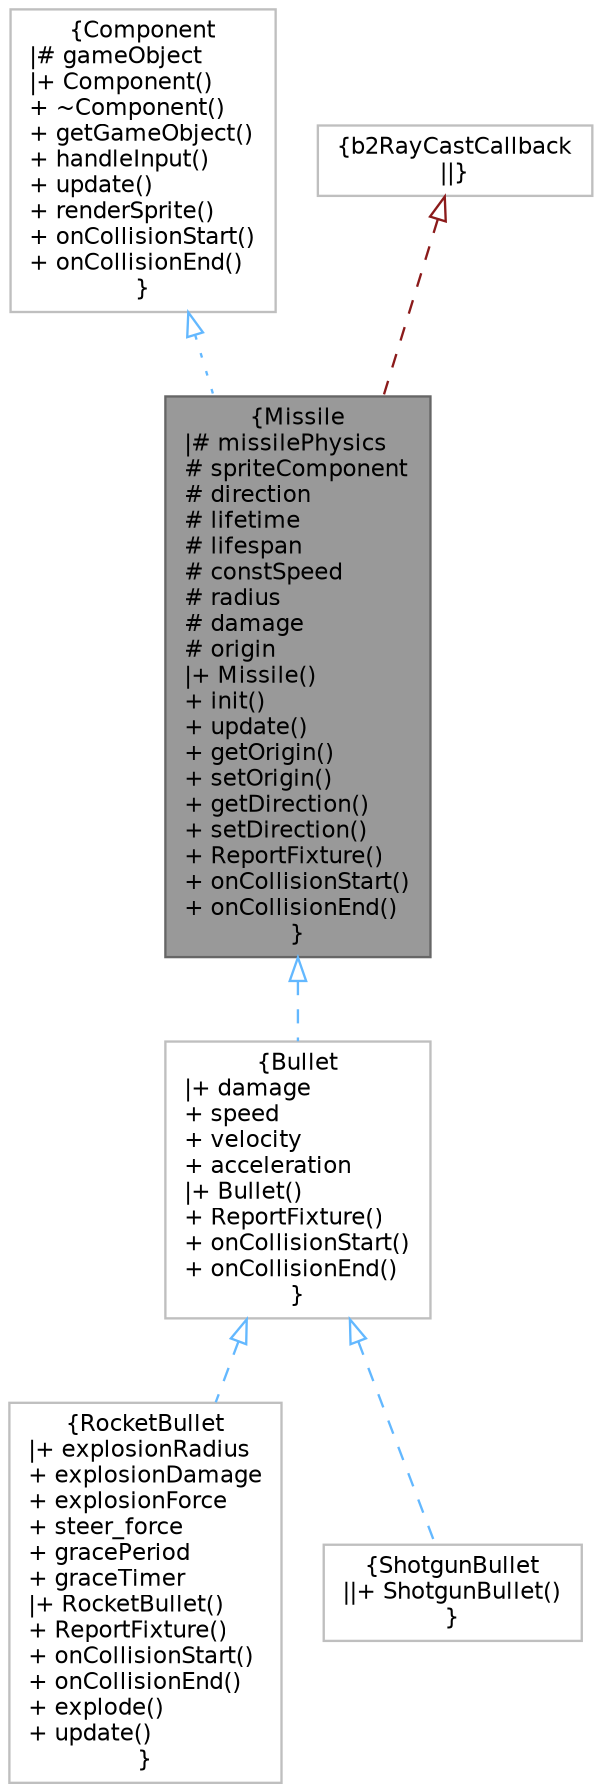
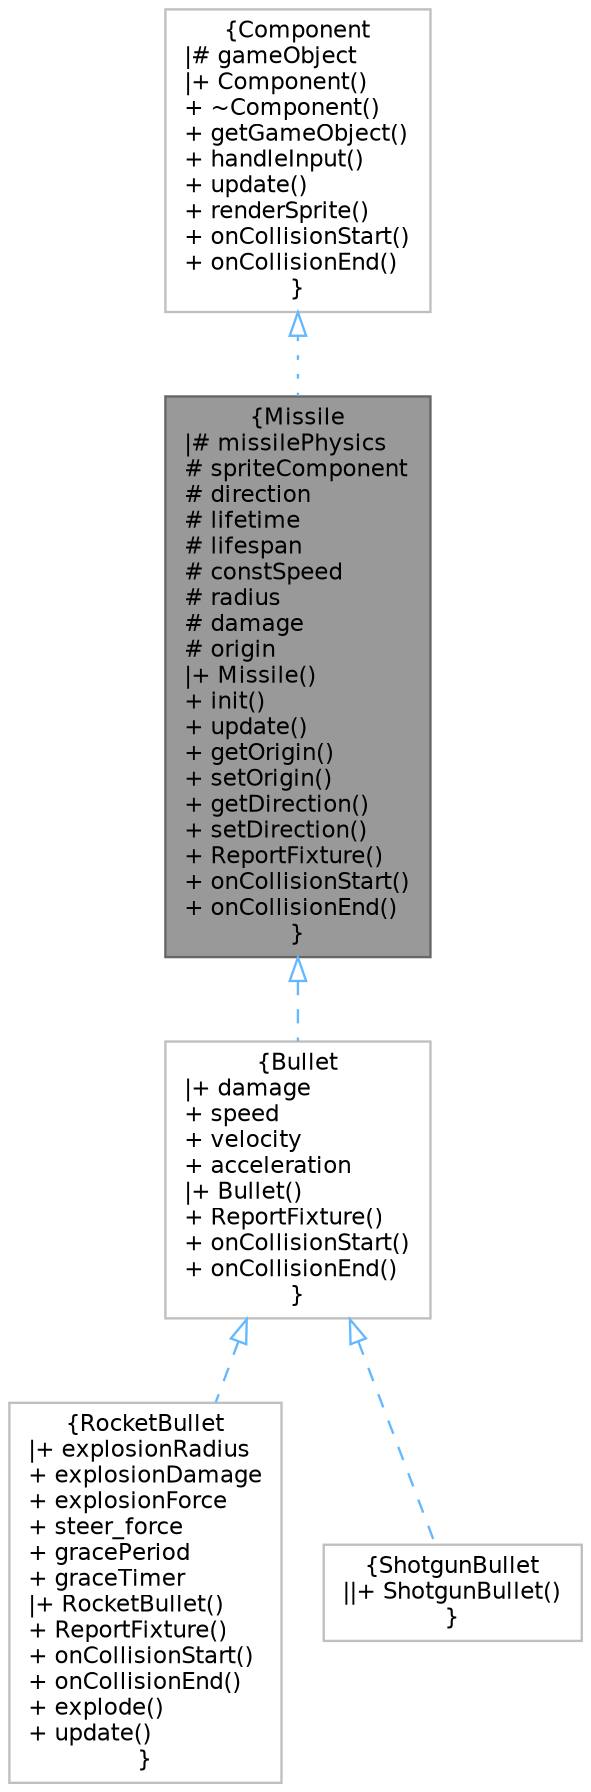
(455, 161) -> none
